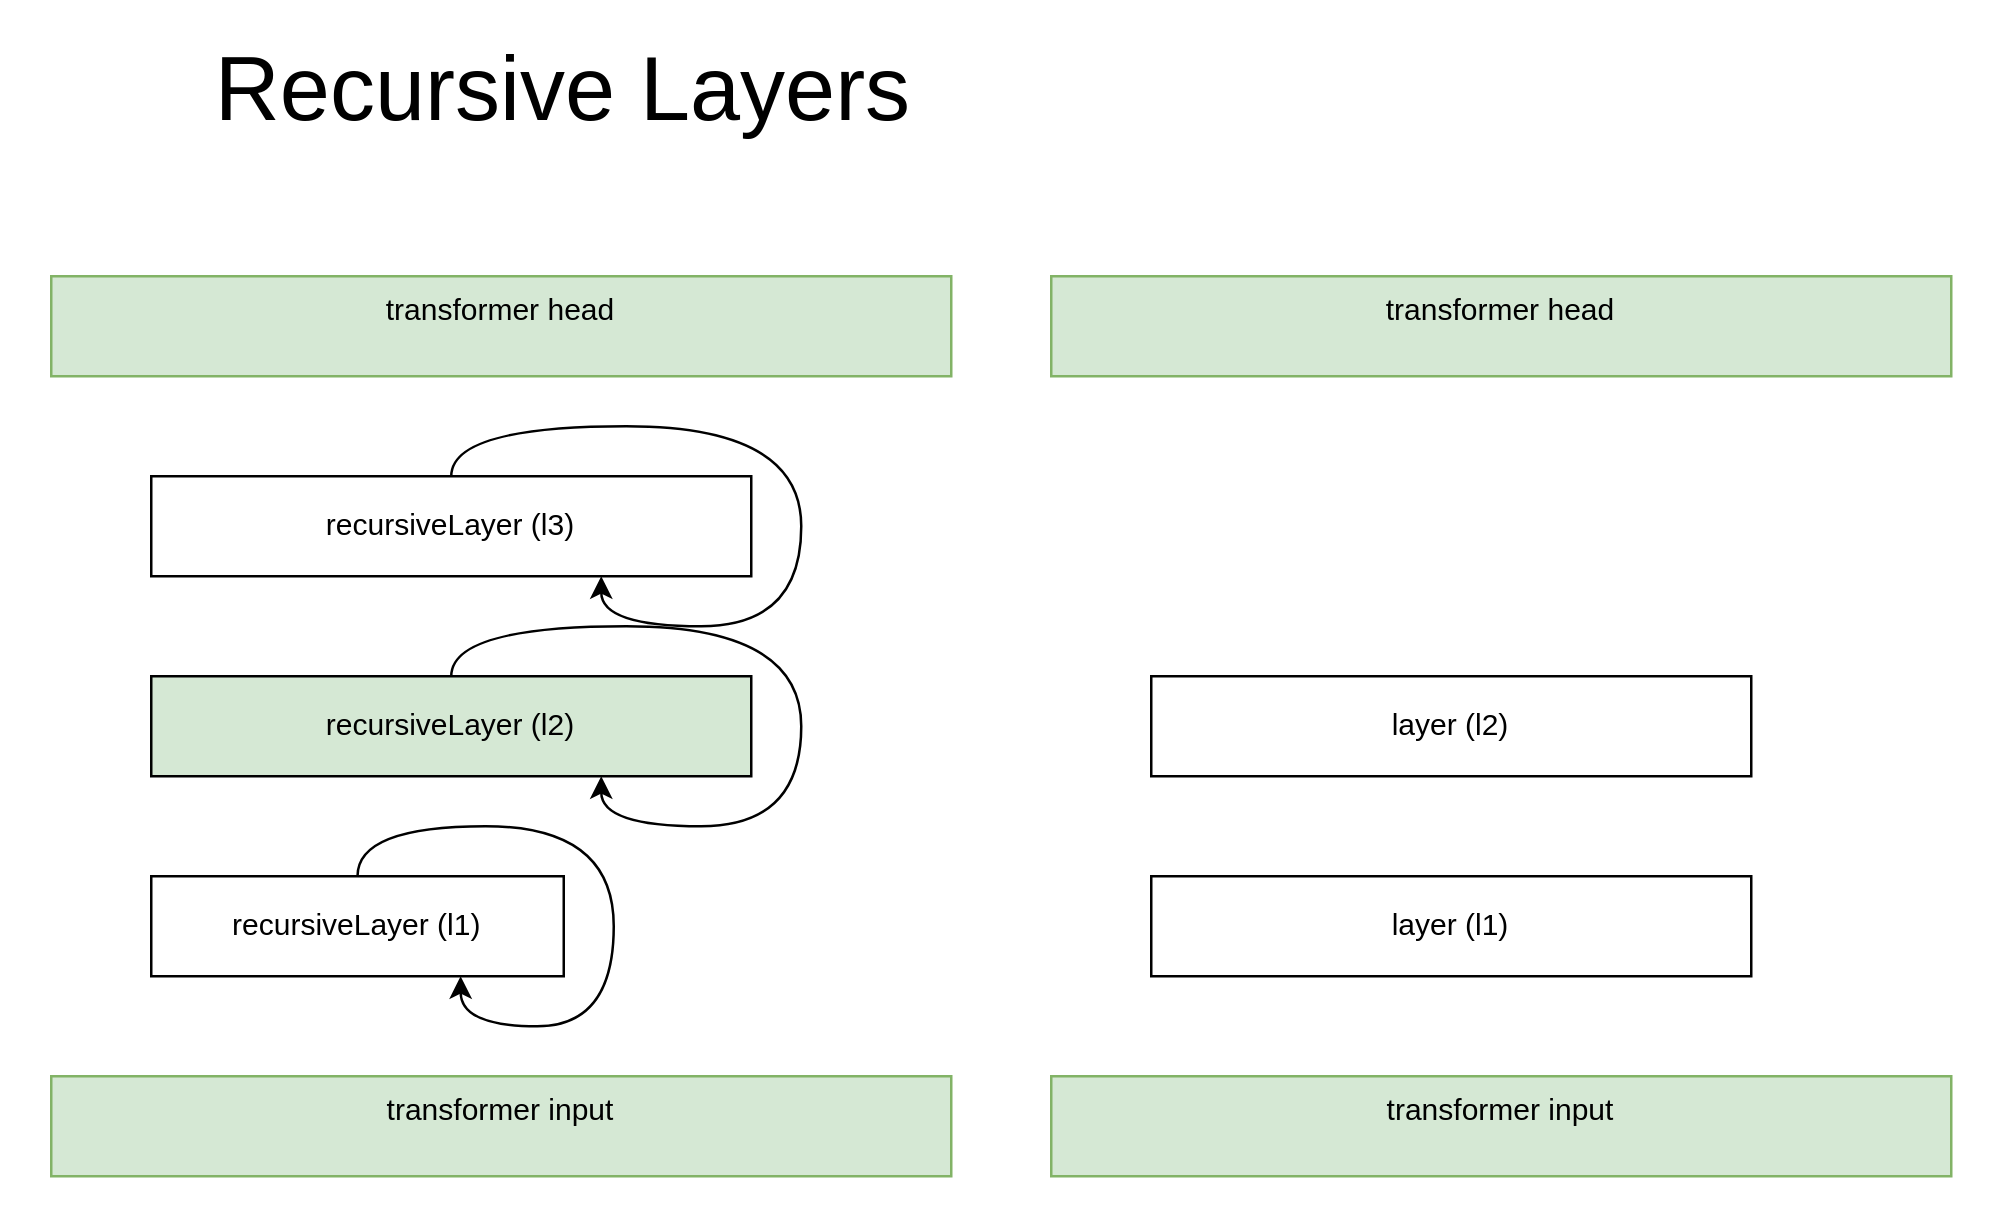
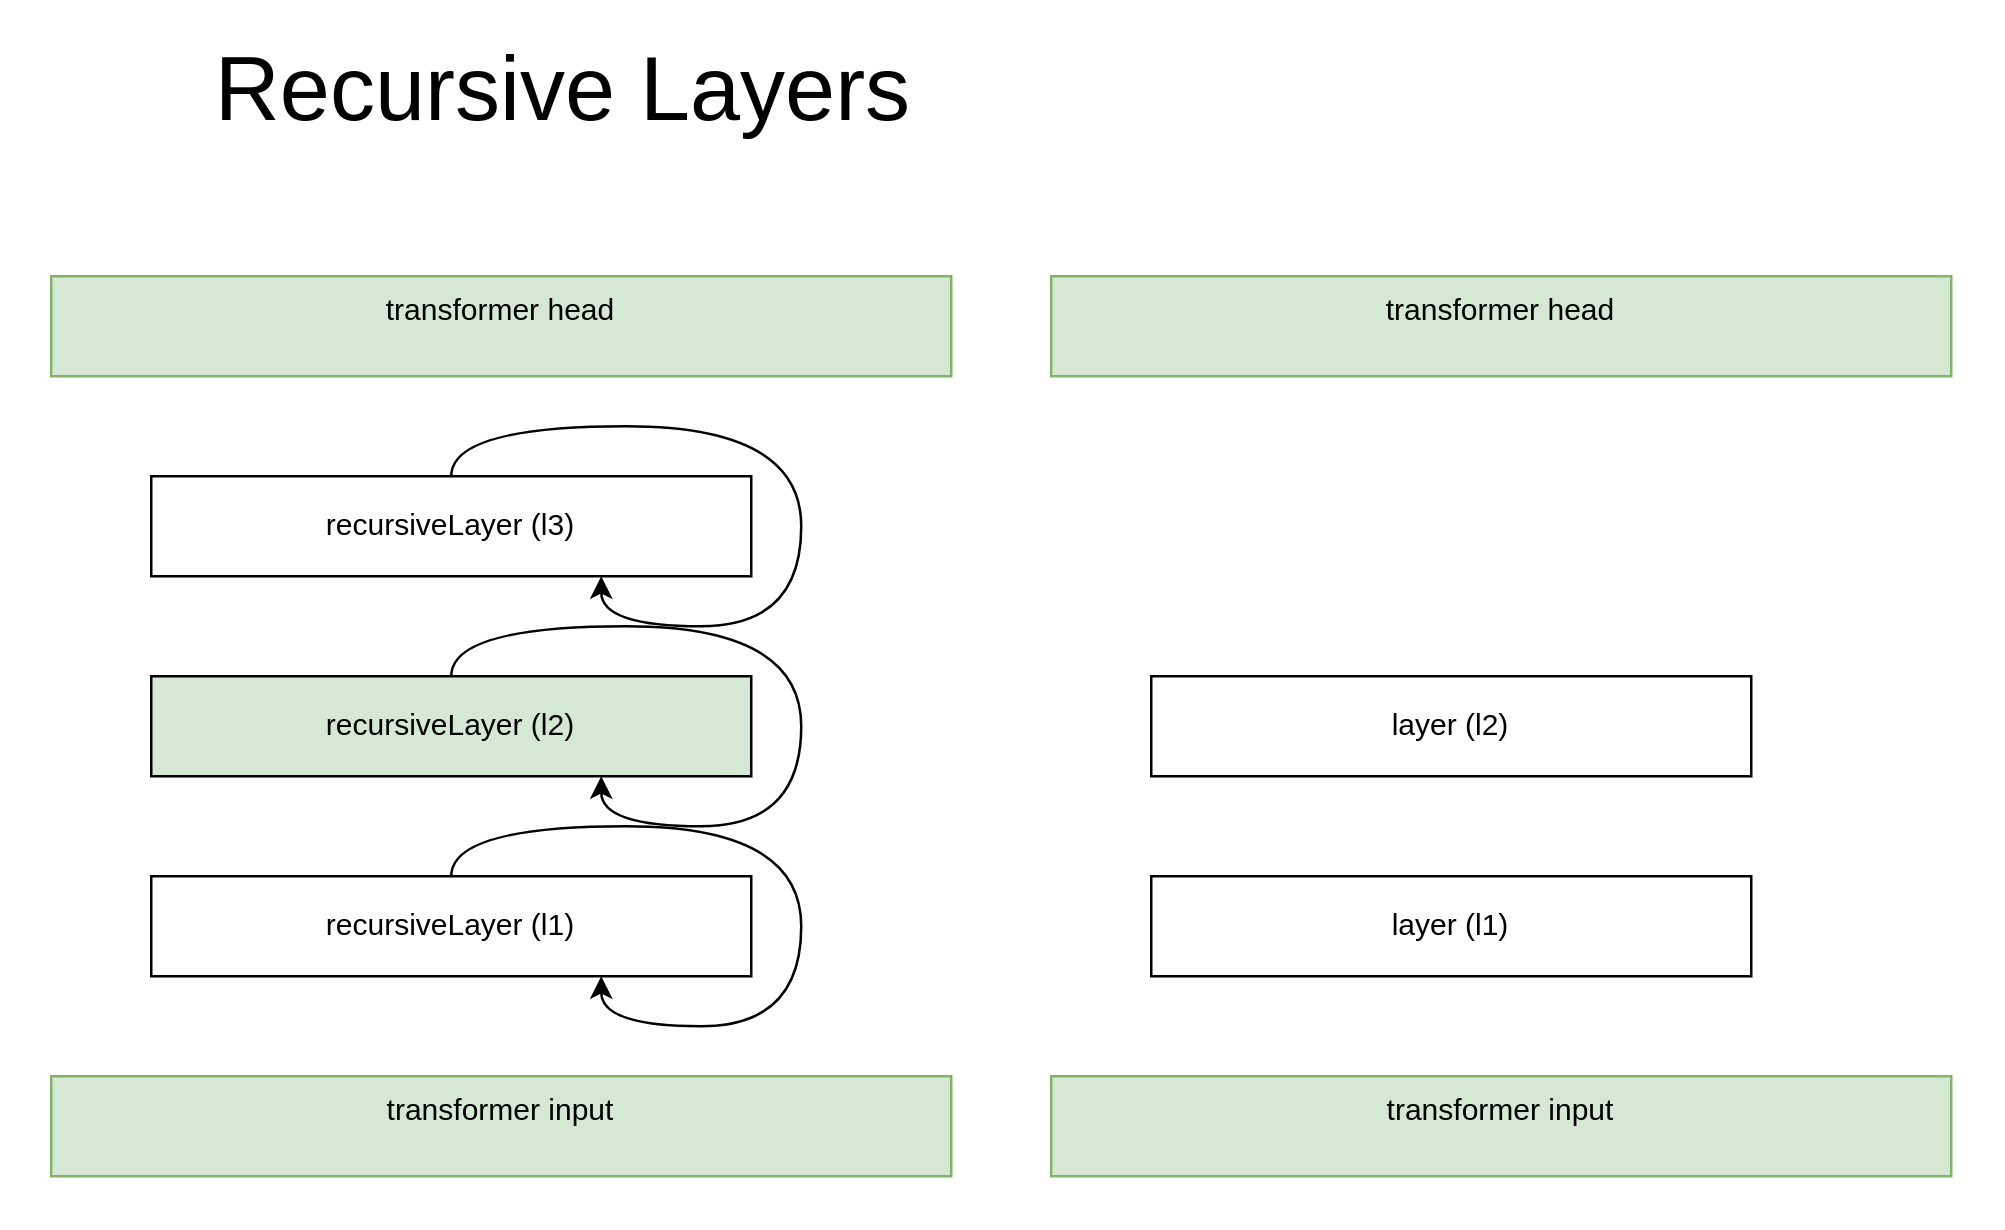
(358, 926) -> (451, 926)
